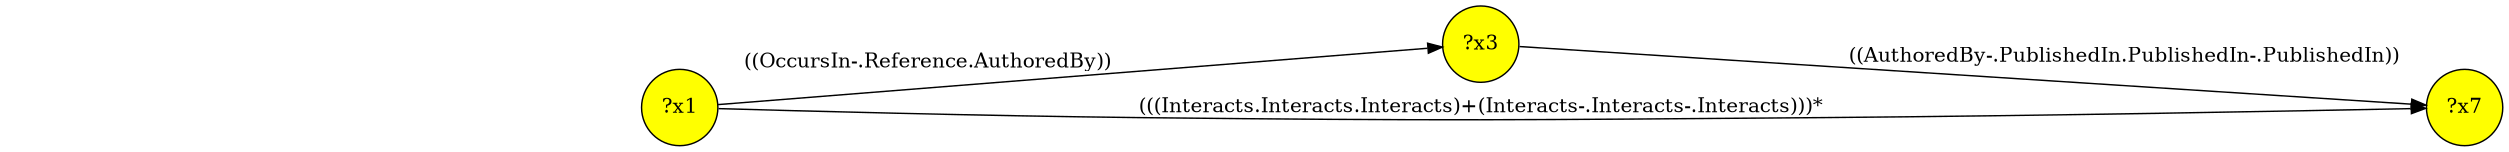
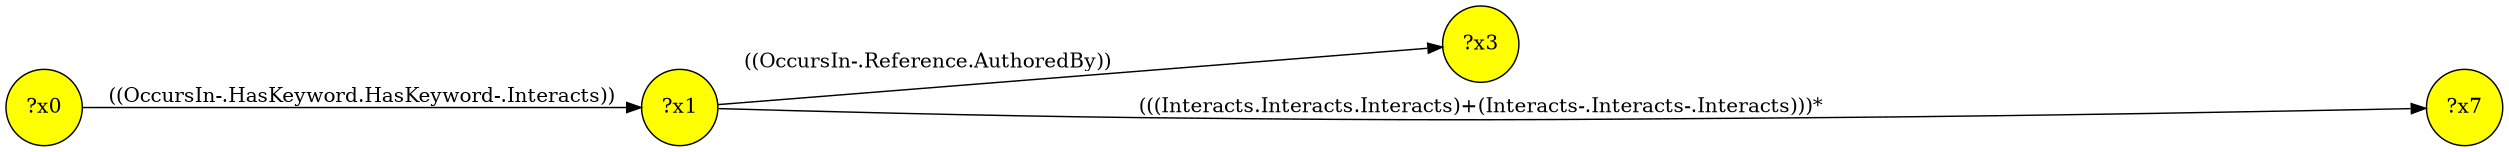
(1965, 75) -> none
none -> (44, 108)
